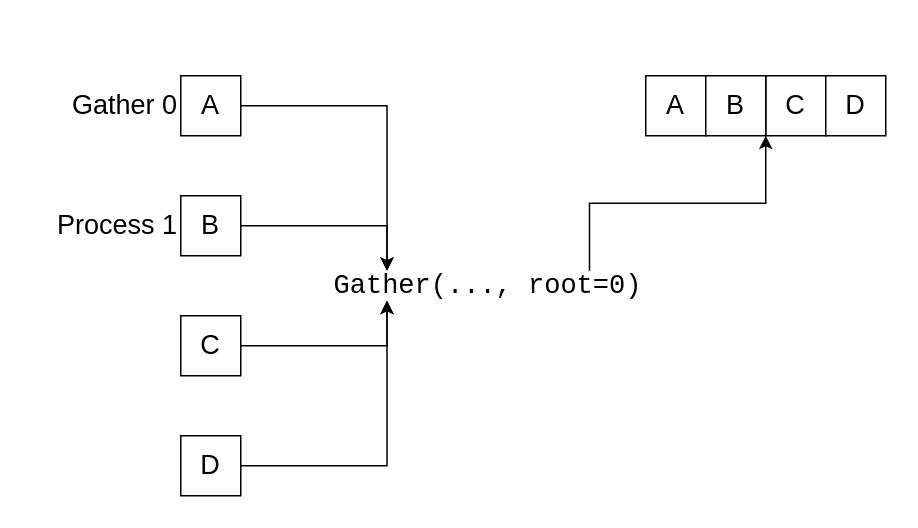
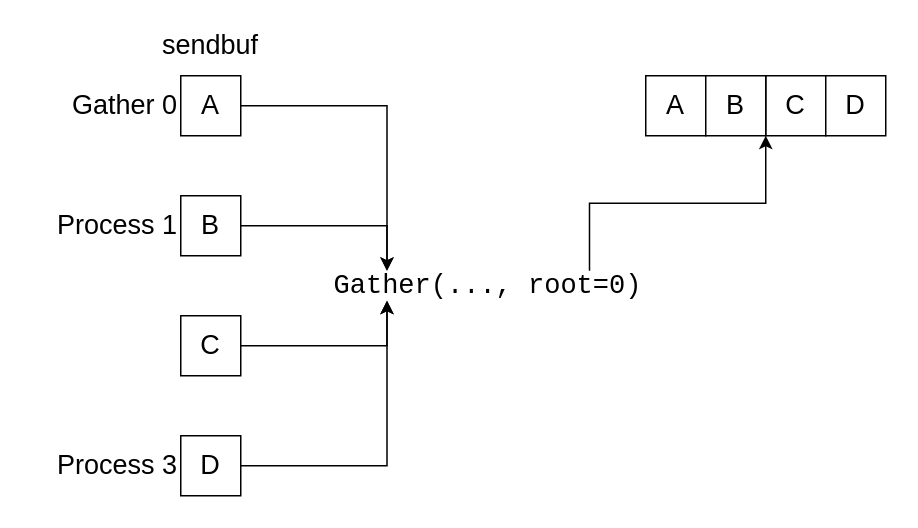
none -> (211, 46)
none -> (106, 466)
